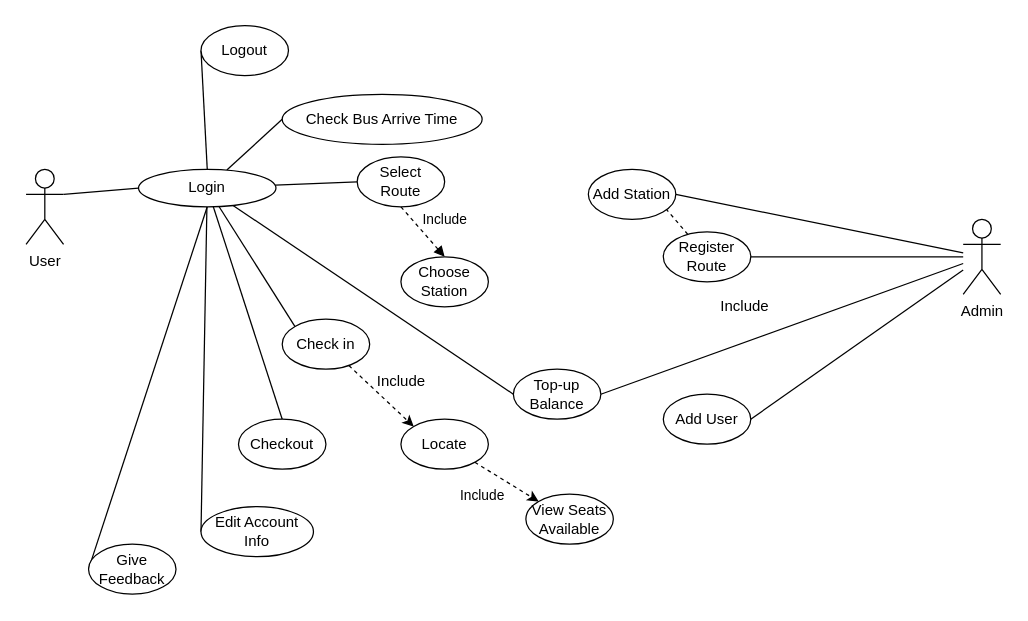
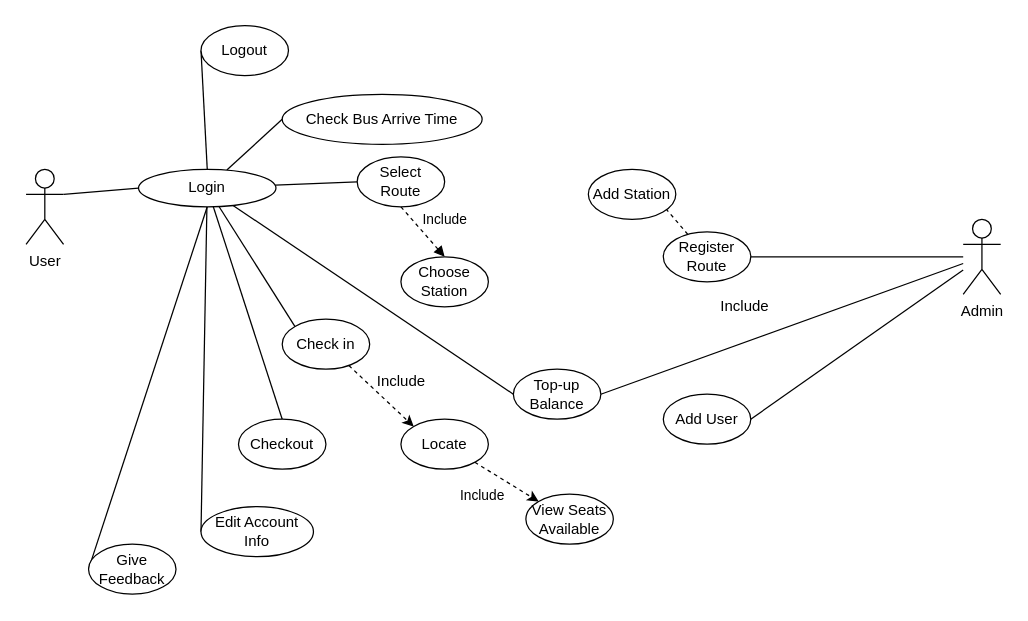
(820, 224) -> none
